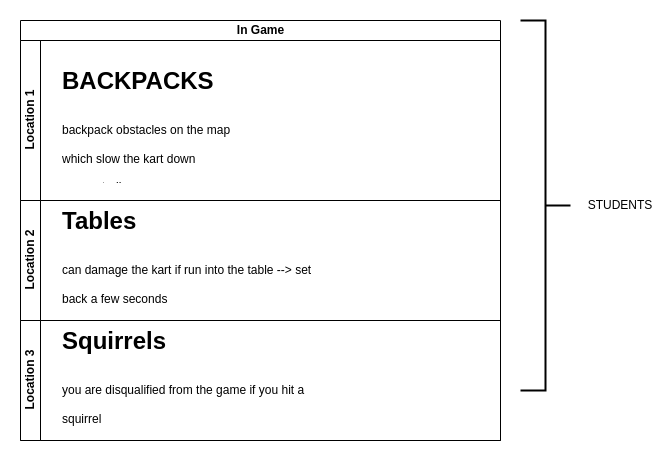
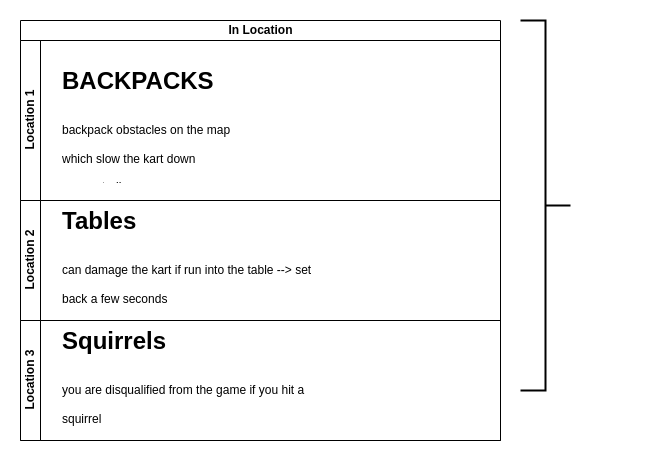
(261, 31) -> (261, 31)
(621, 206) -> none
